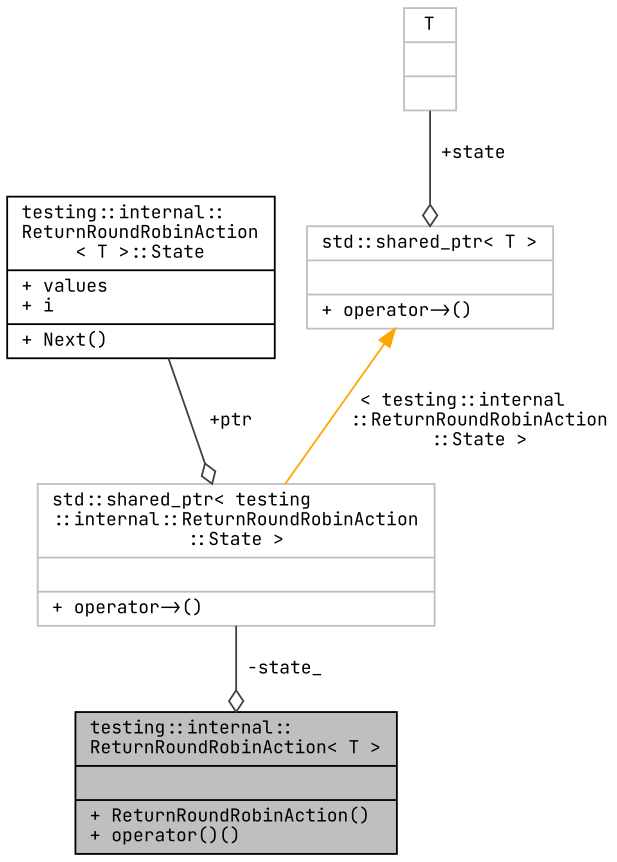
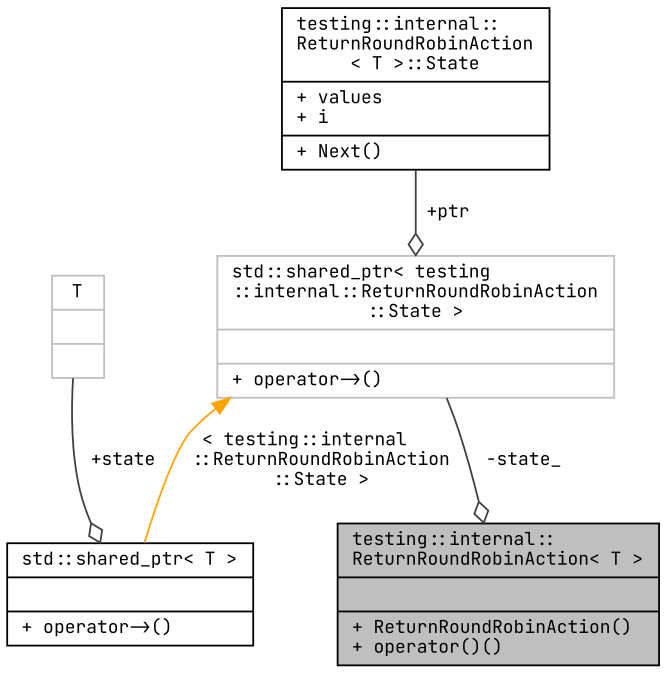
(430, 277) -> (130, 594)
(335, 414) -> (170, 470)
